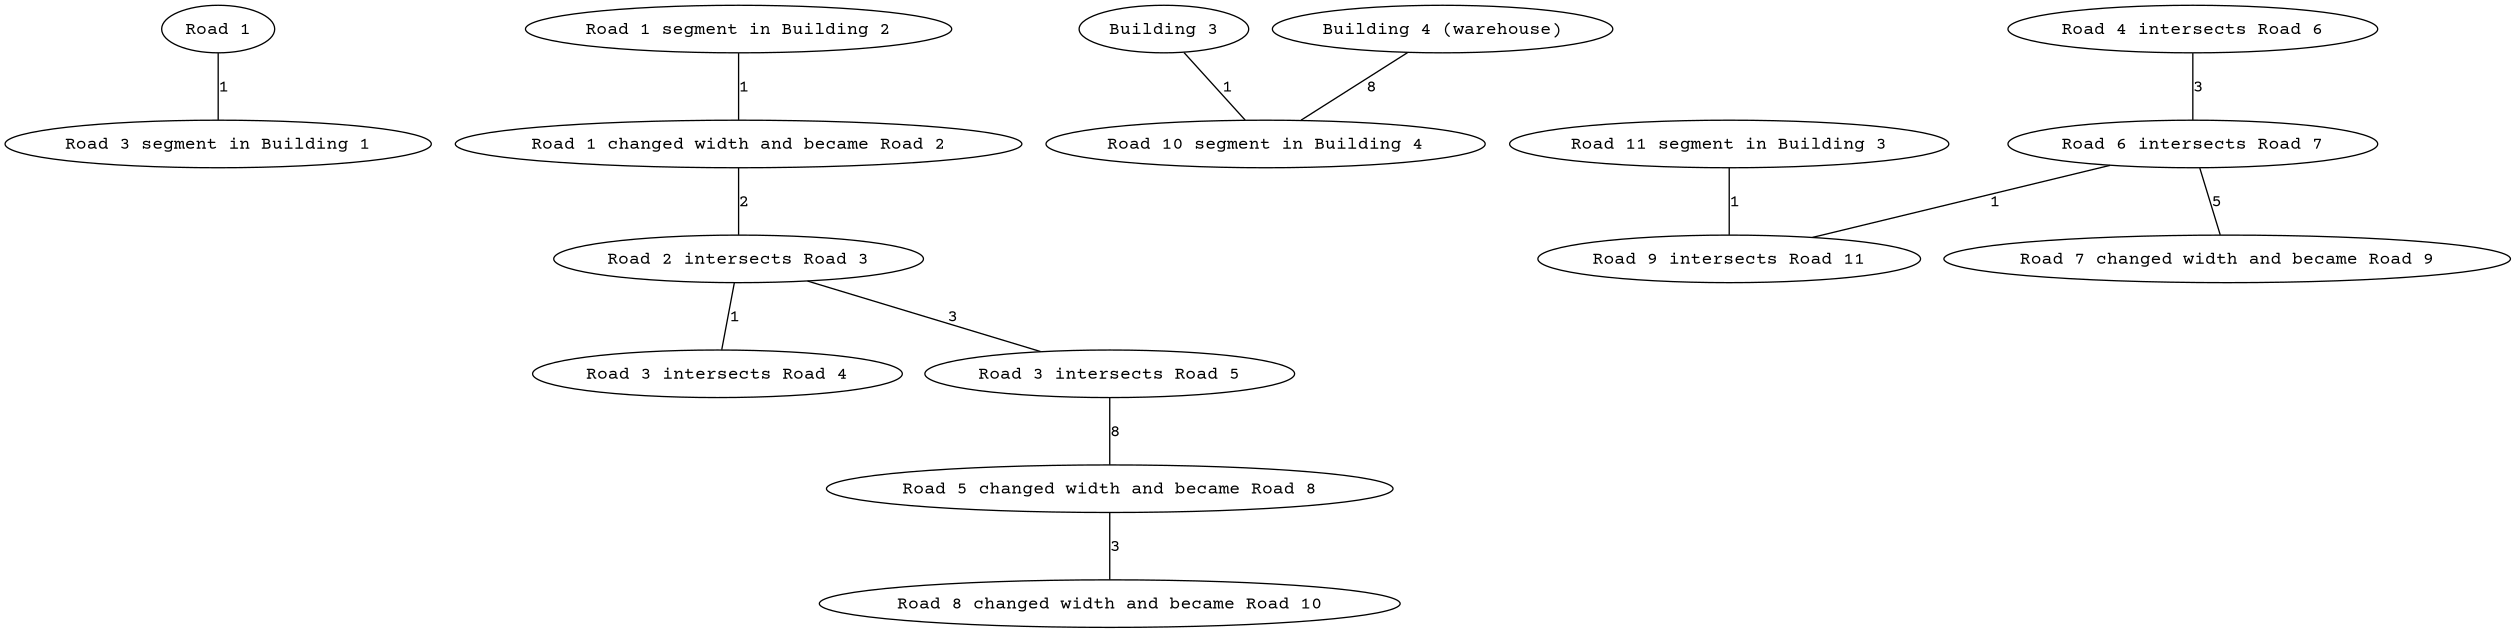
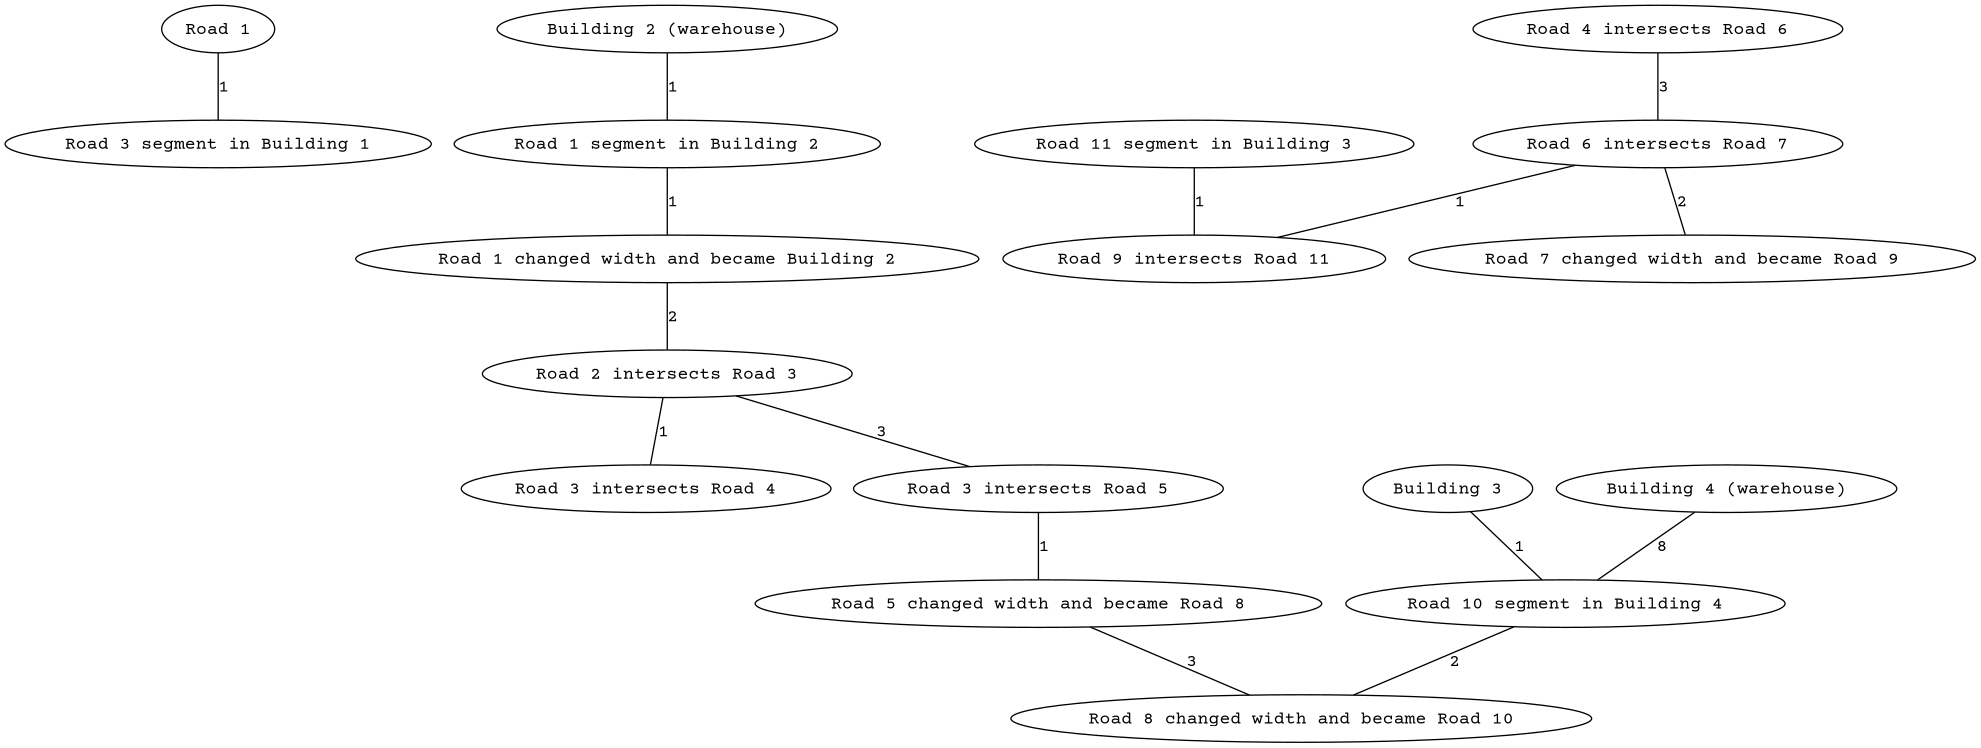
none -> (667, 29)
(739, 144) -> (667, 259)
(2217, 201) -> (1682, 201)
(1116, 431) -> (1044, 546)
none -> (1434, 661)
